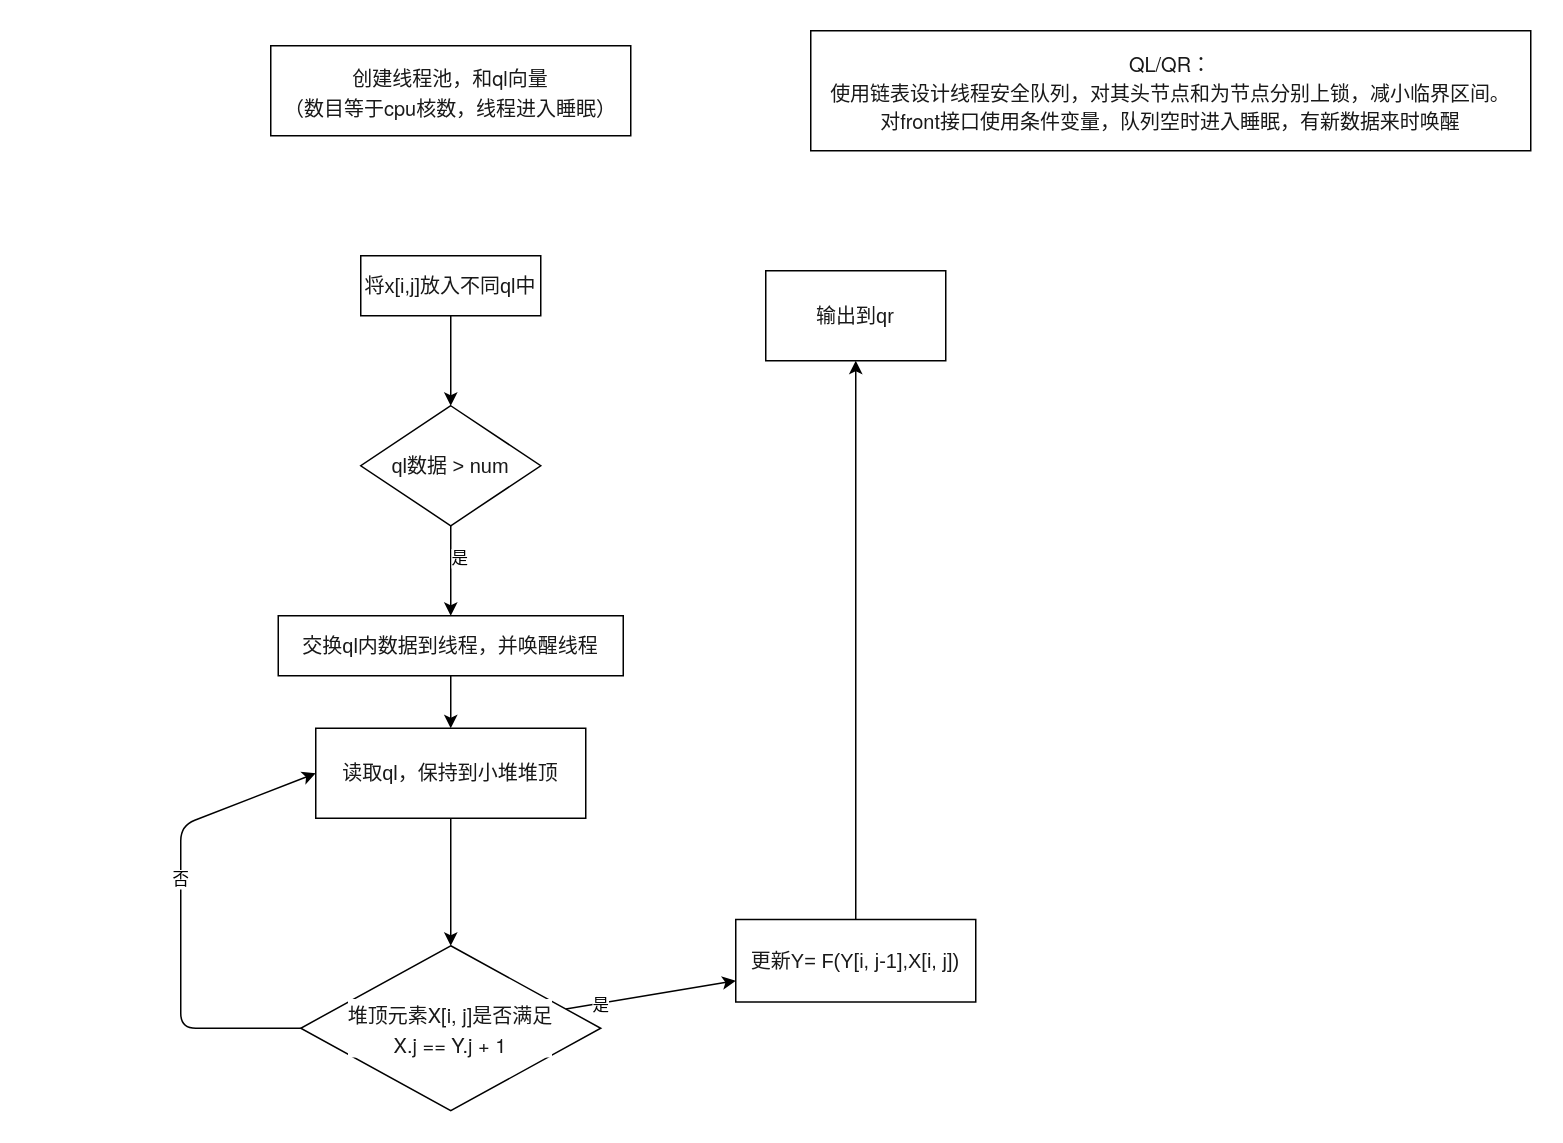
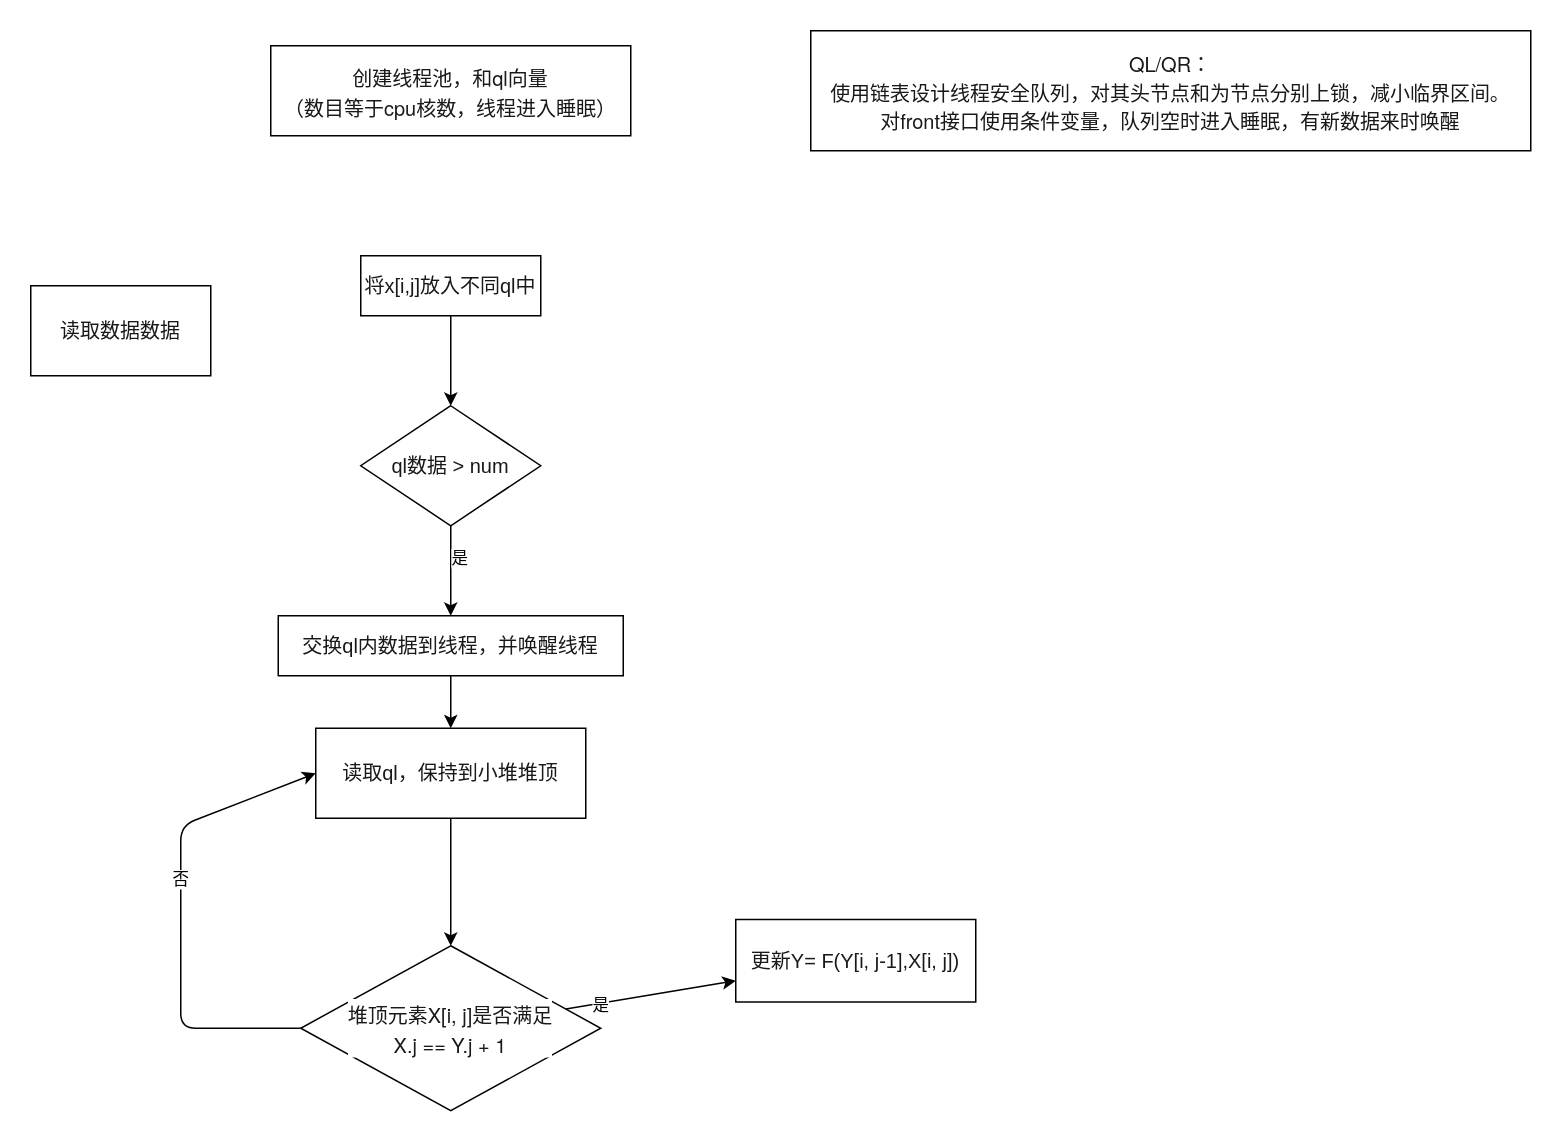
(856, 316) -> none
none -> (121, 331)
(856, 645) -> none
